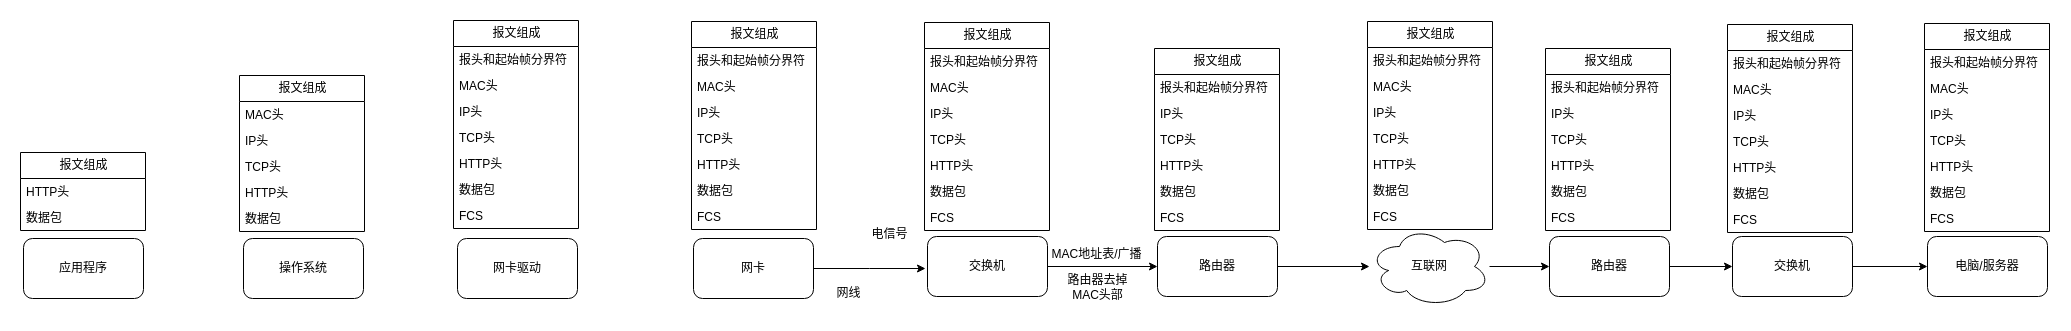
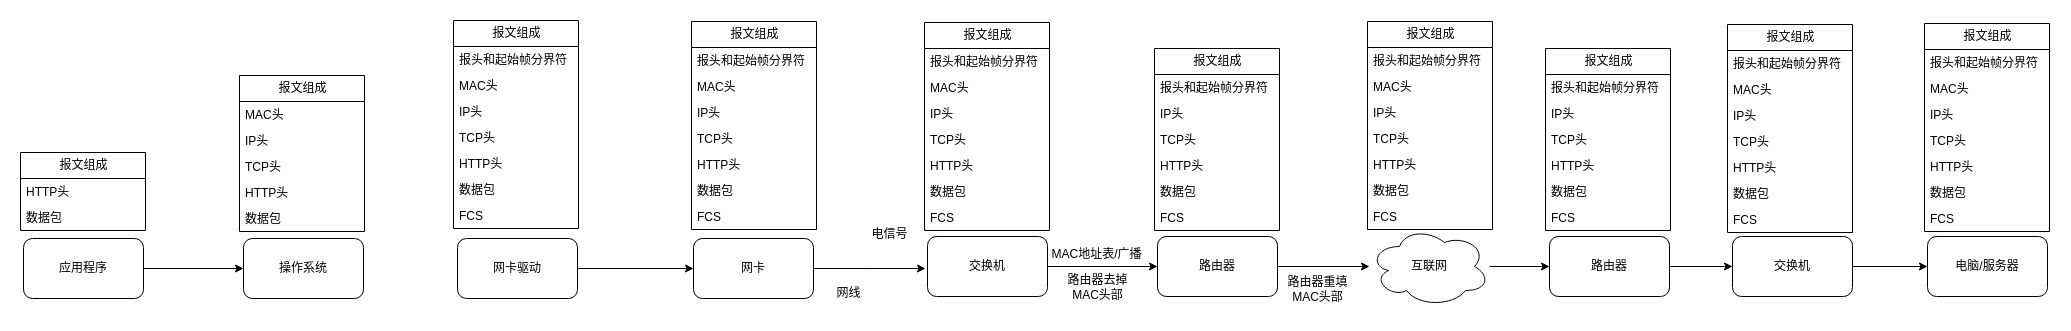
none -> (190, 269)
none -> (632, 269)
none -> (1318, 289)
